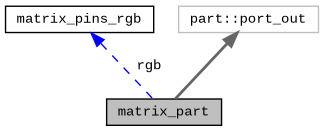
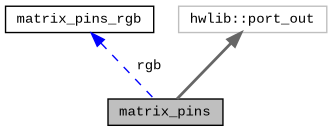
(249, 19) -> (253, 19)
(164, 112) -> (165, 112)
